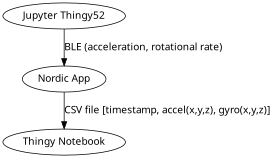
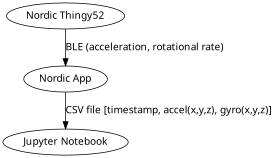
(64, 16) -> (66, 16)
(64, 142) -> (66, 142)
